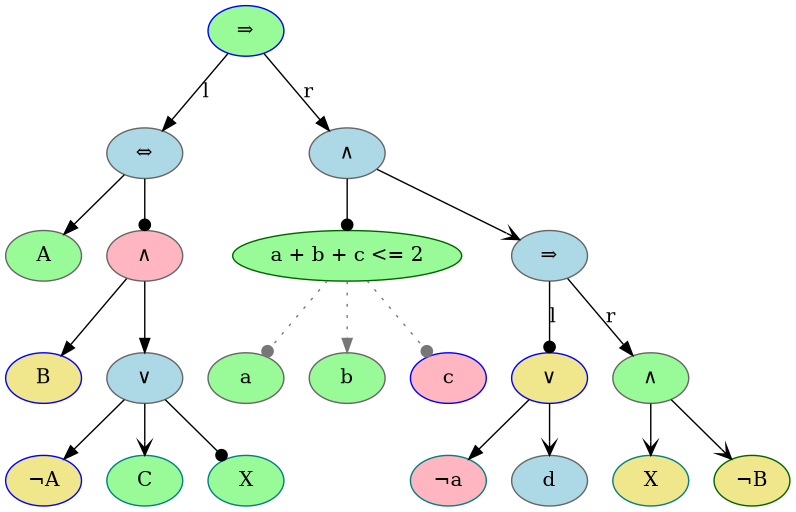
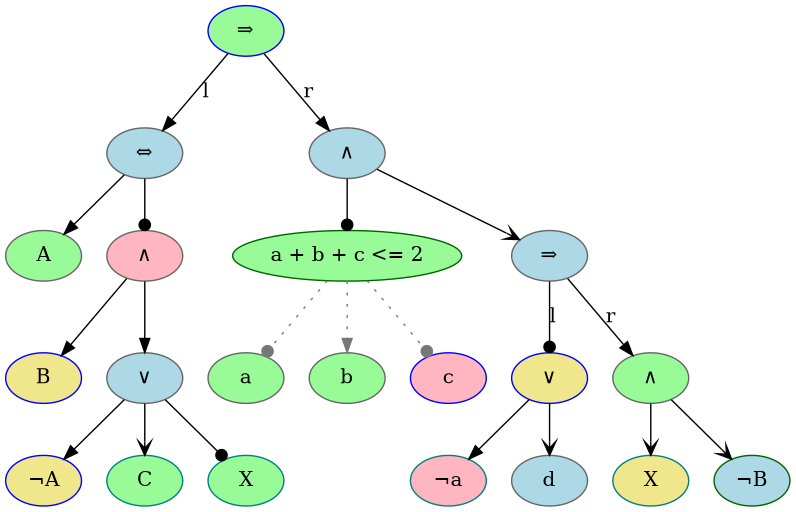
(752, 481) -> (752, 481)
